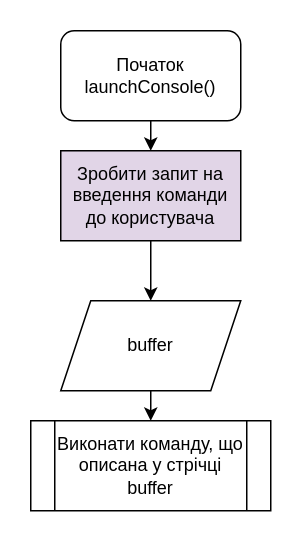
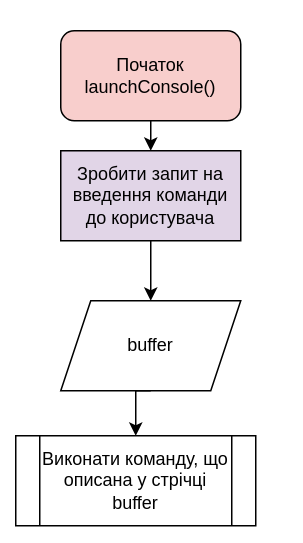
(151, 76) -> (151, 76)
(151, 466) -> (136, 481)
